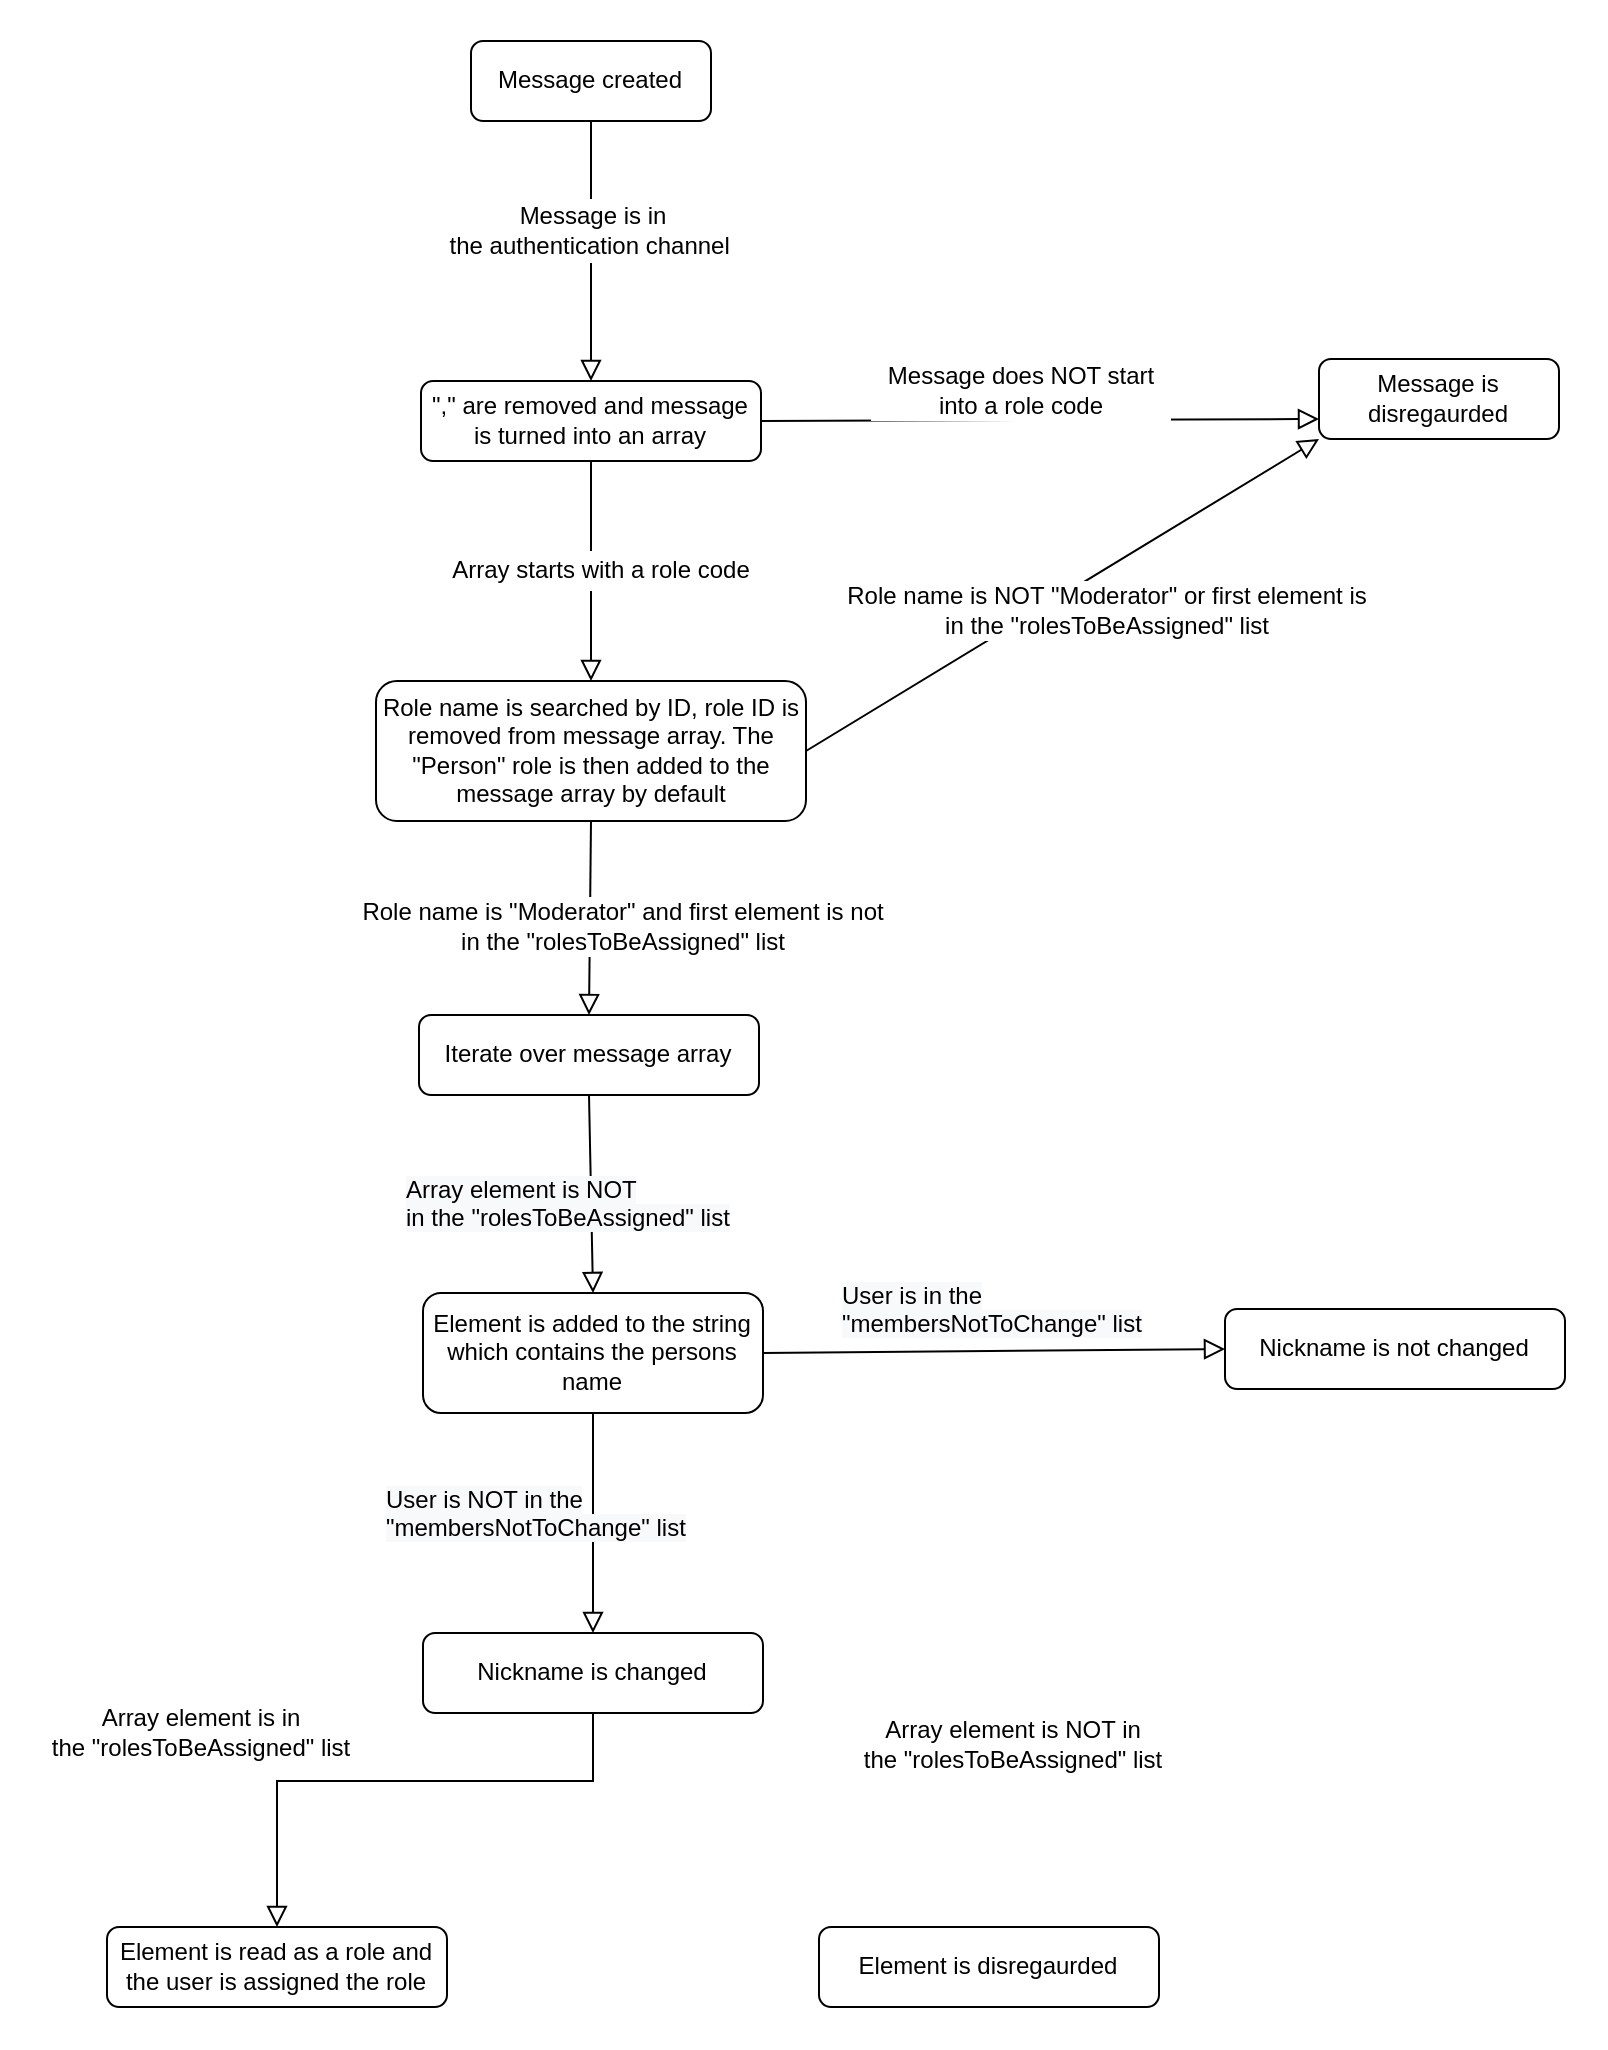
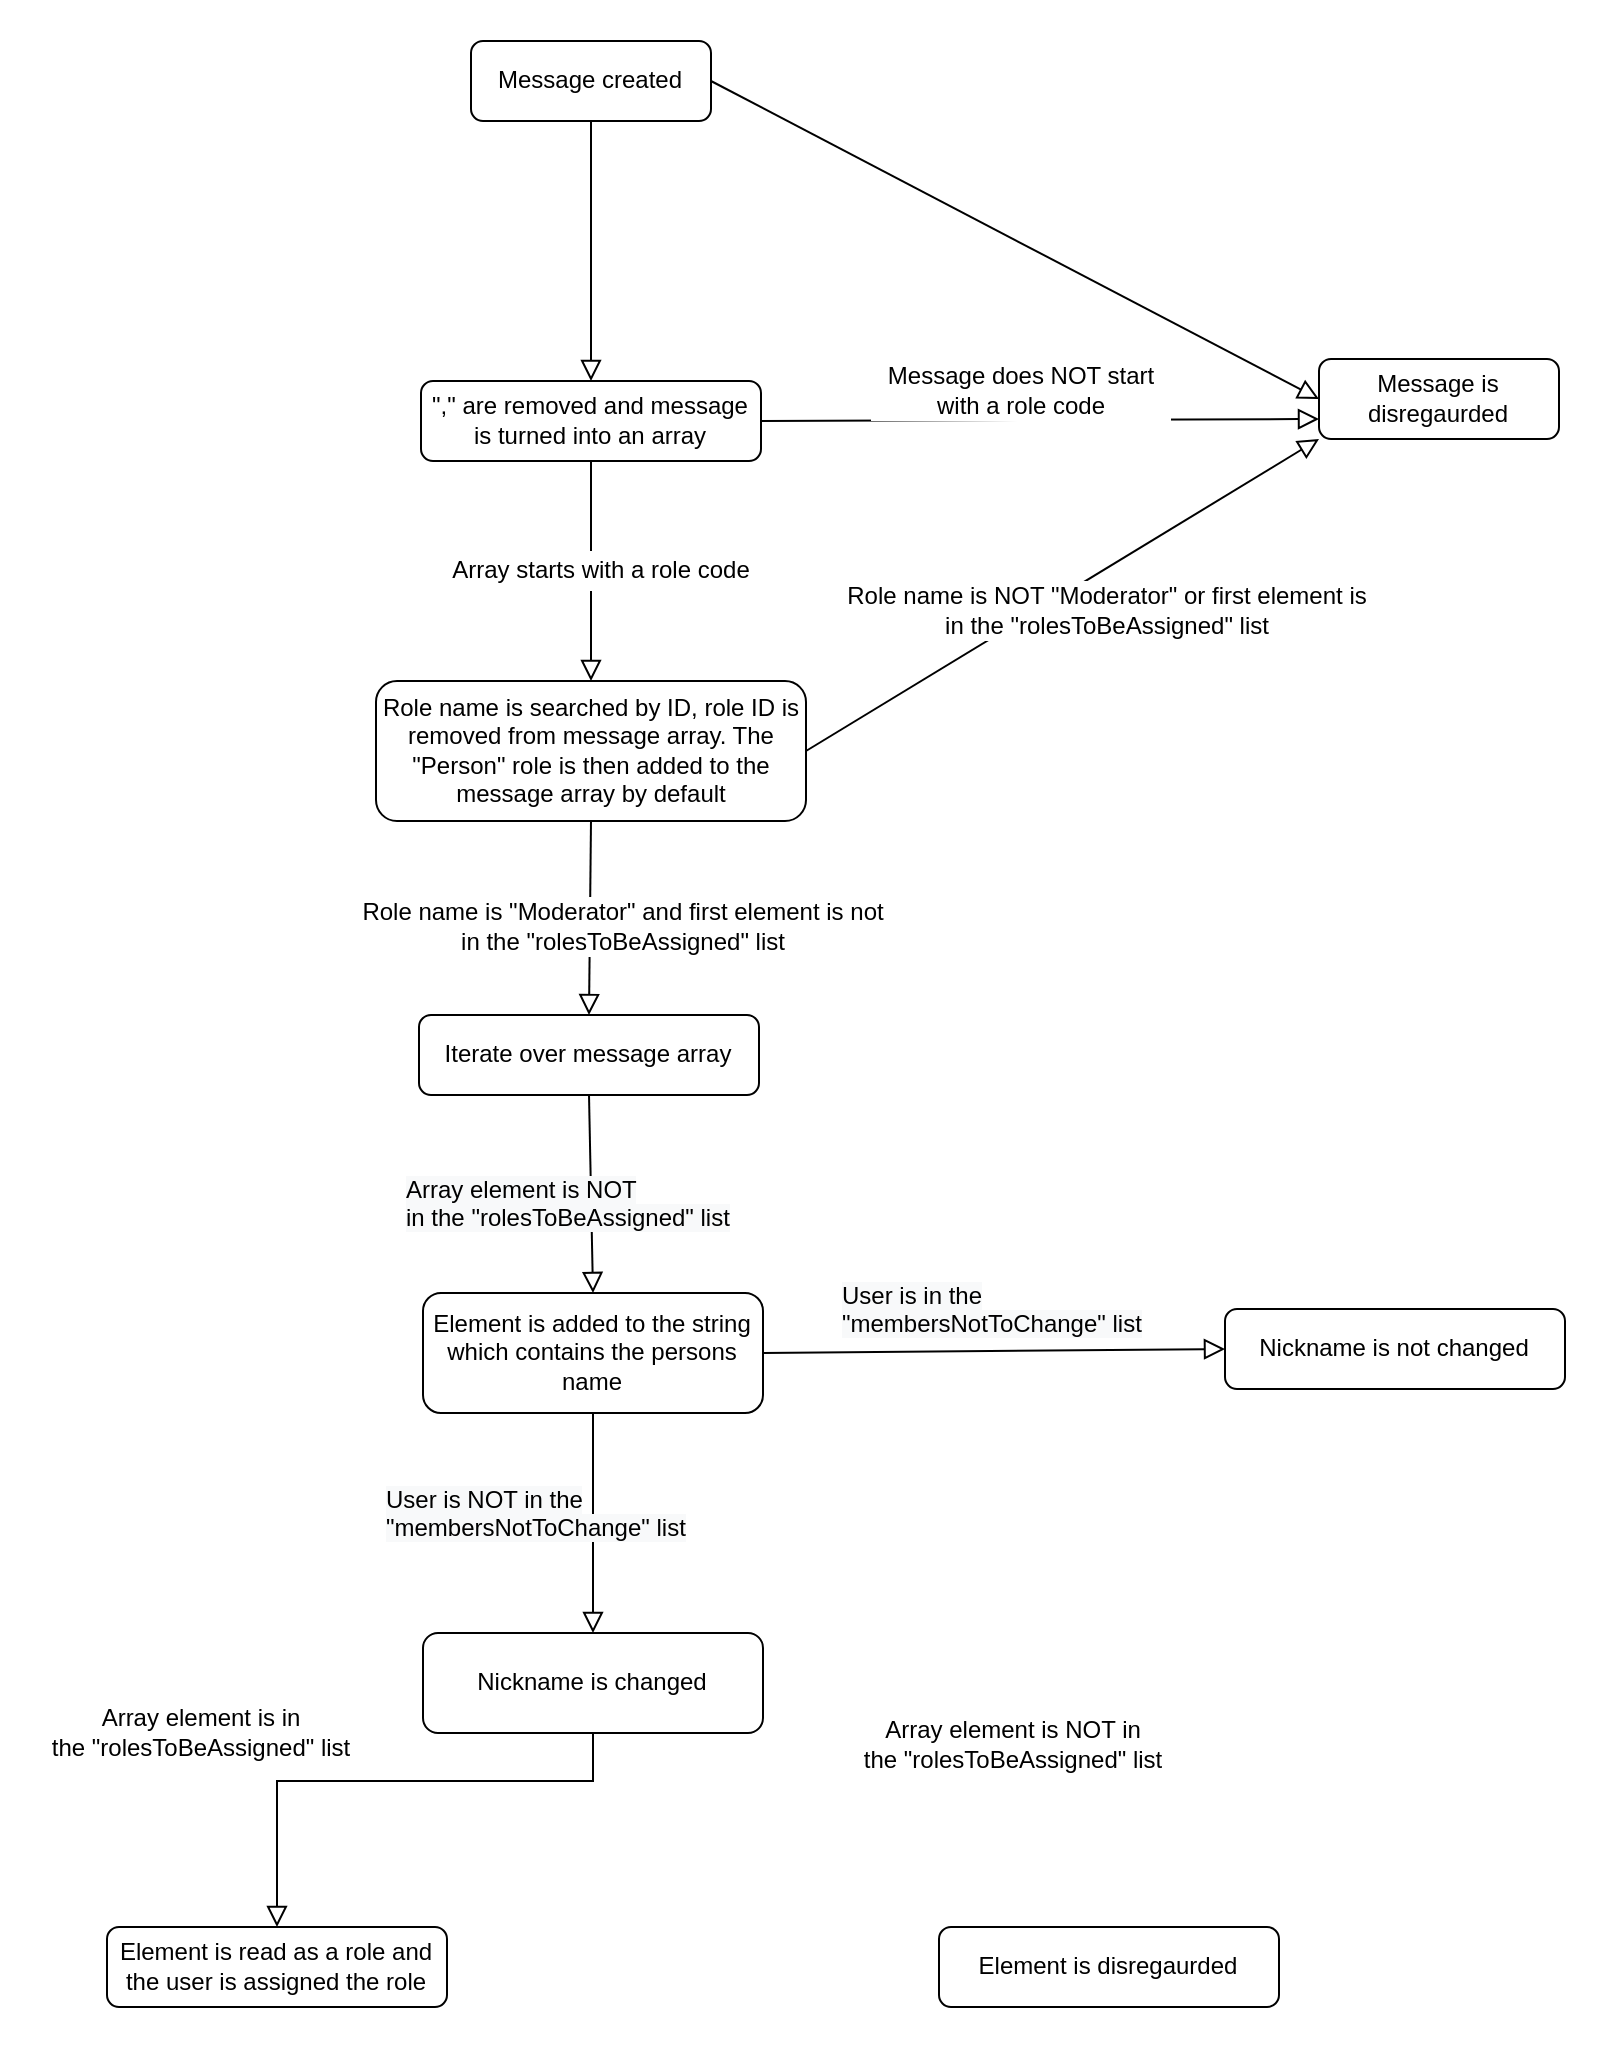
(592, 231) -> none
none -> (1006, 235)
(1022, 391) -> (1022, 391)
(593, 1673) -> (593, 1683)
(989, 1967) -> (1109, 1967)
